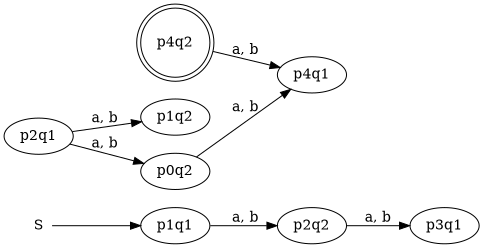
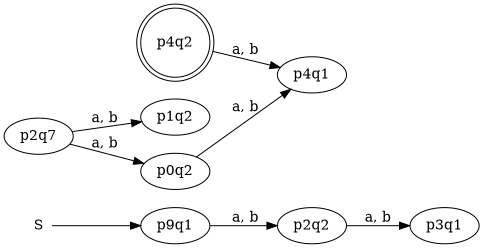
(39, 136) -> (39, 136)
(175, 226) -> (175, 226)
